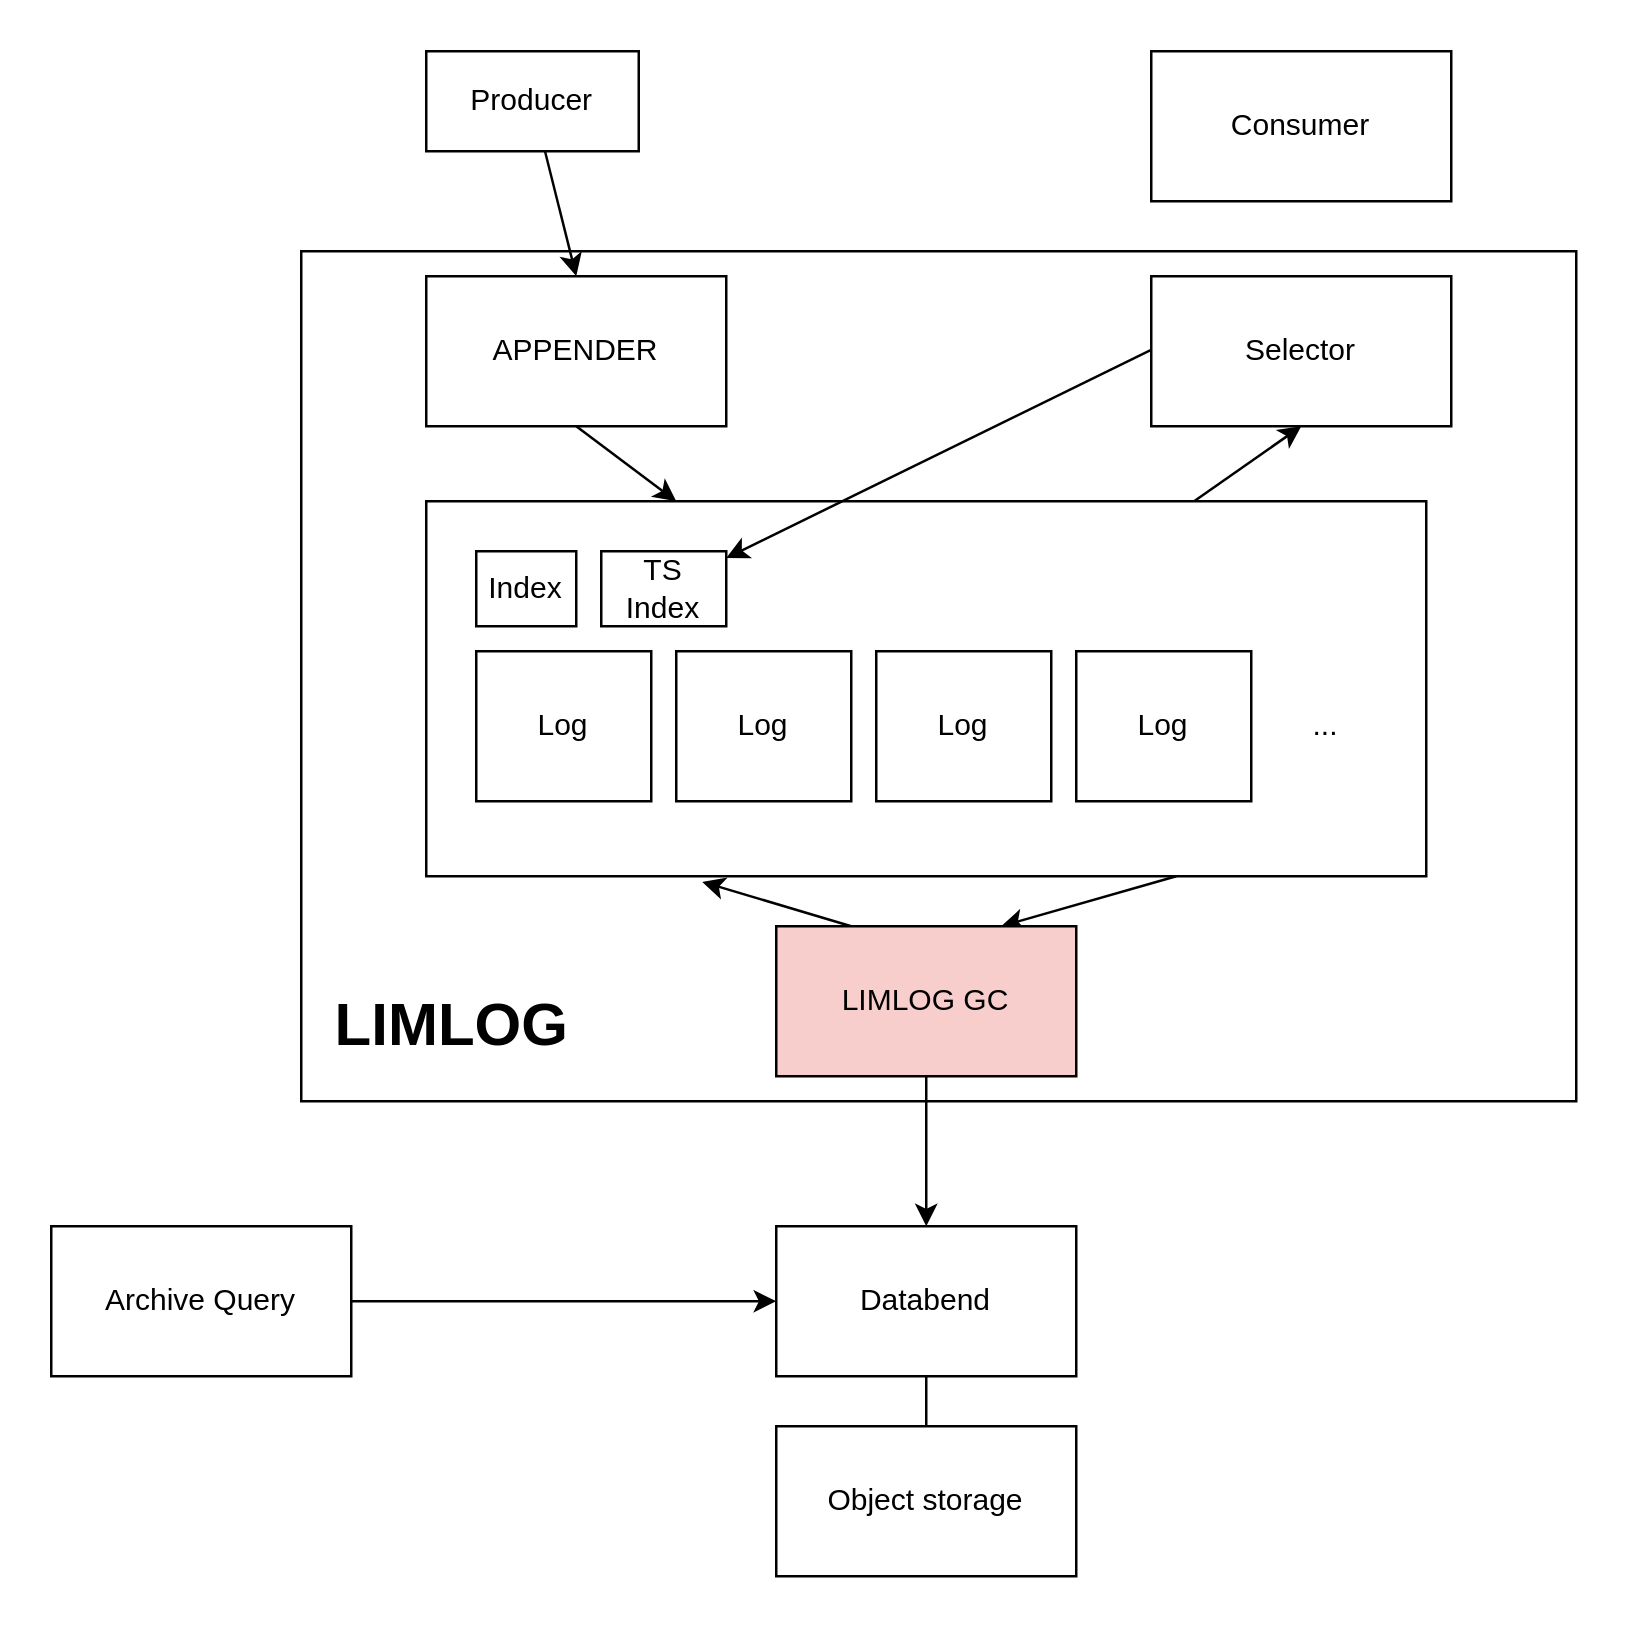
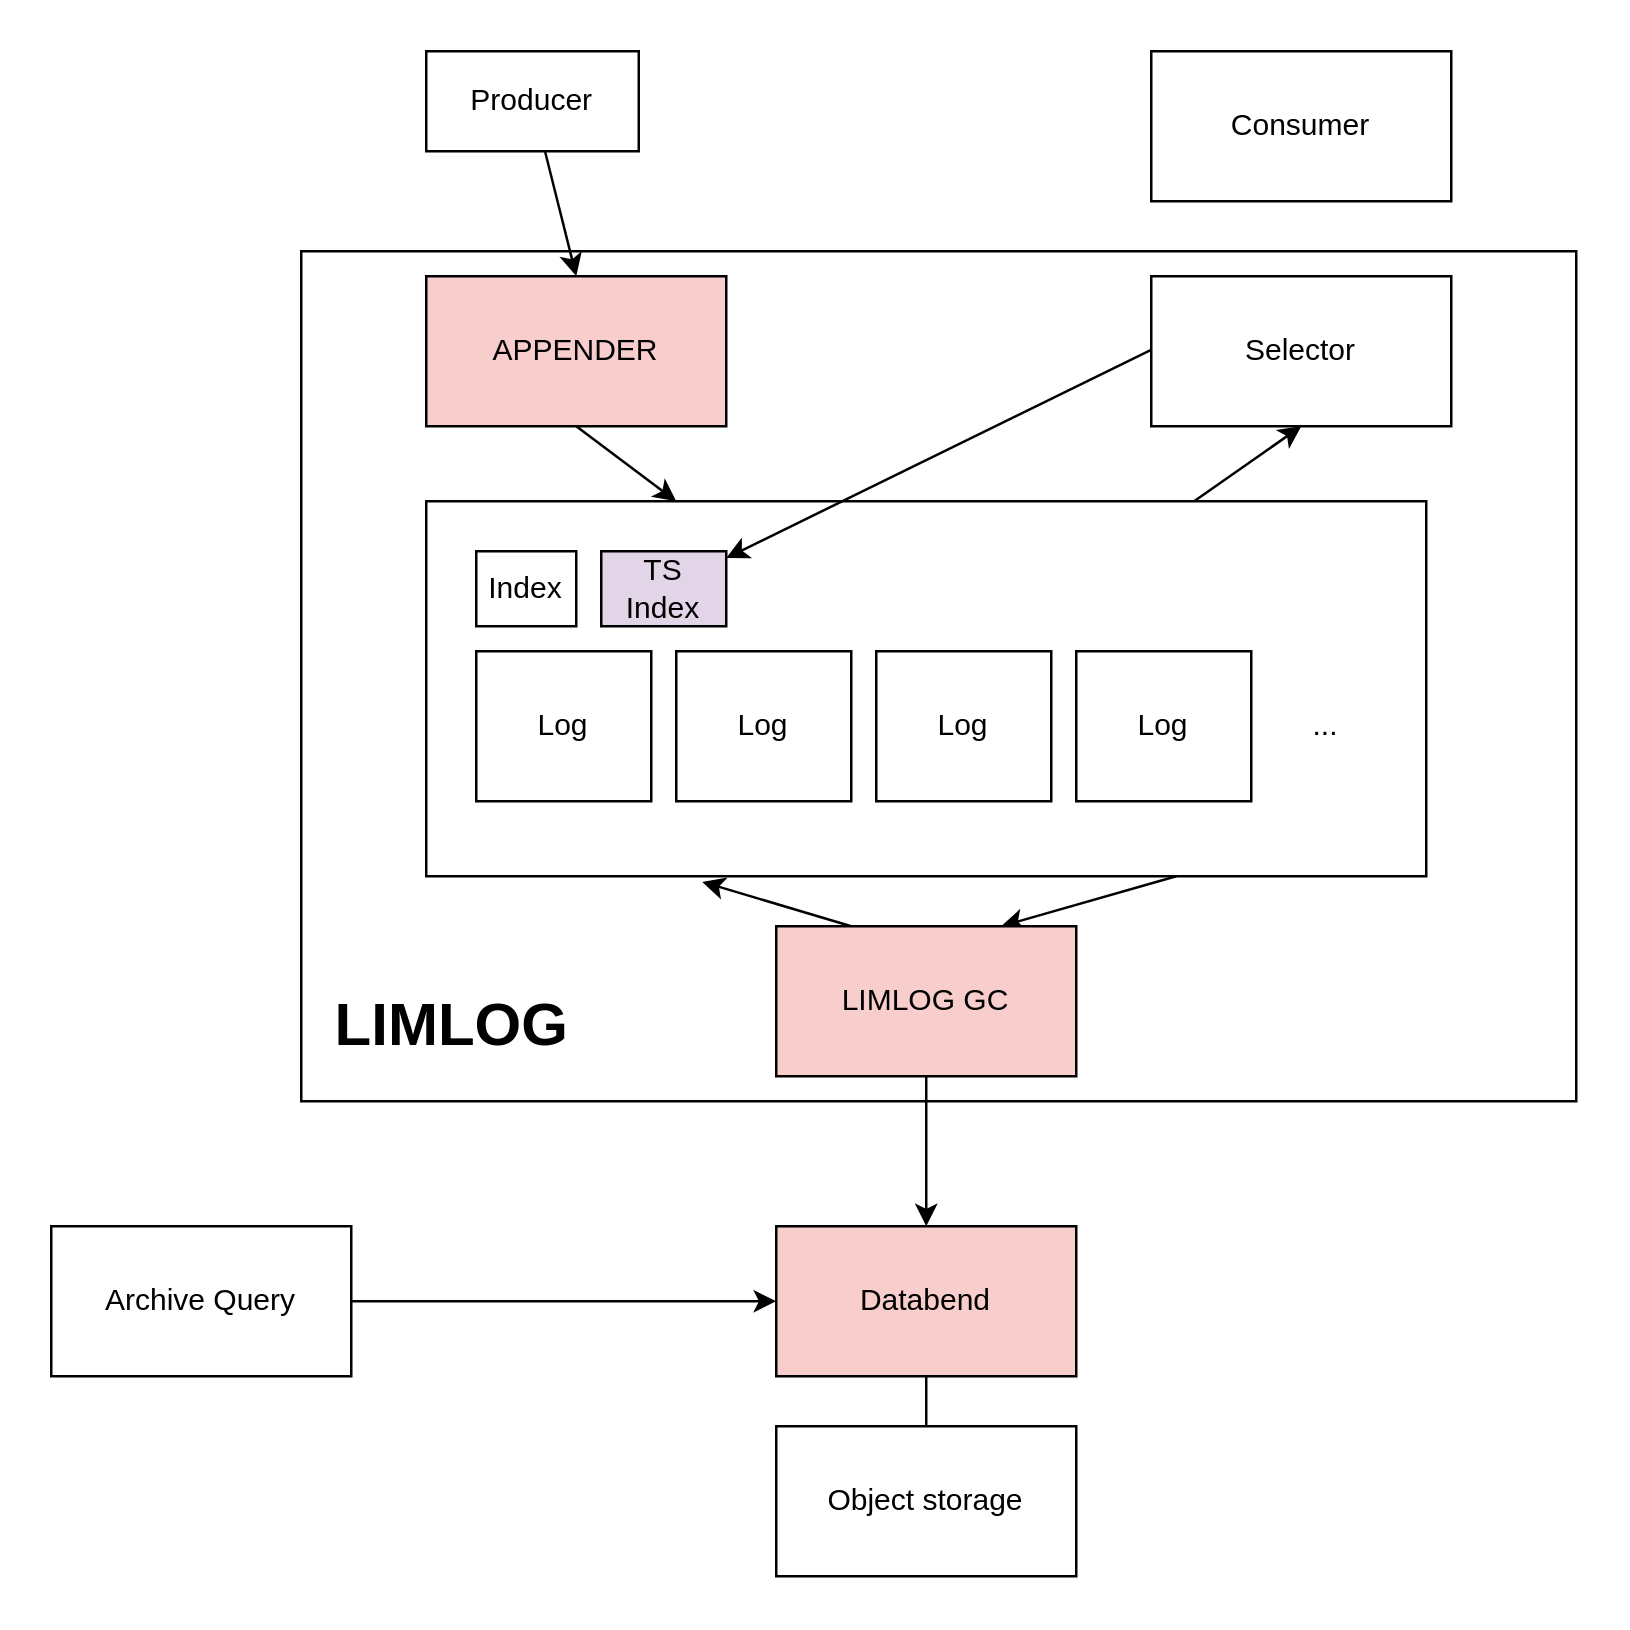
(576, 351) -> (576, 351)
(664, 589) -> (664, 589)
(926, 1301) -> (926, 1301)
